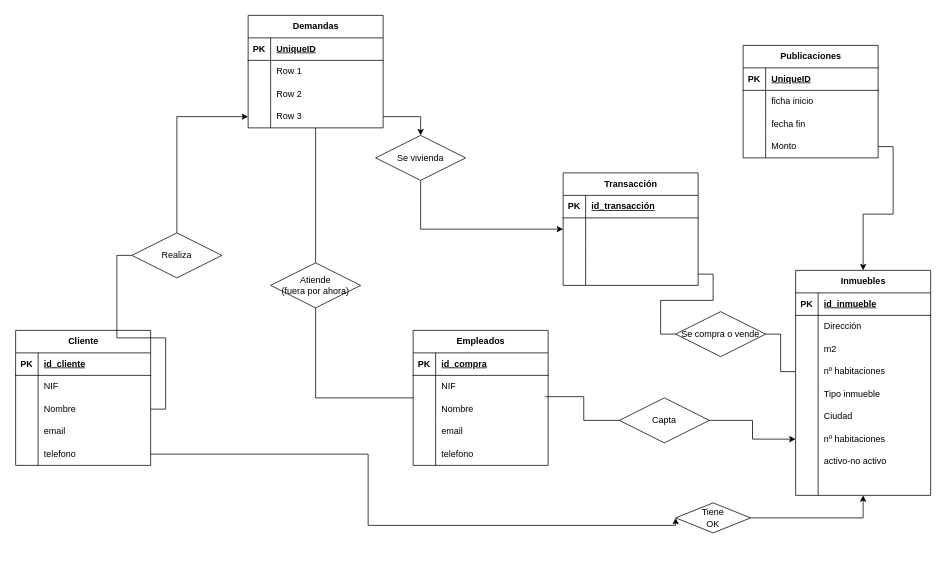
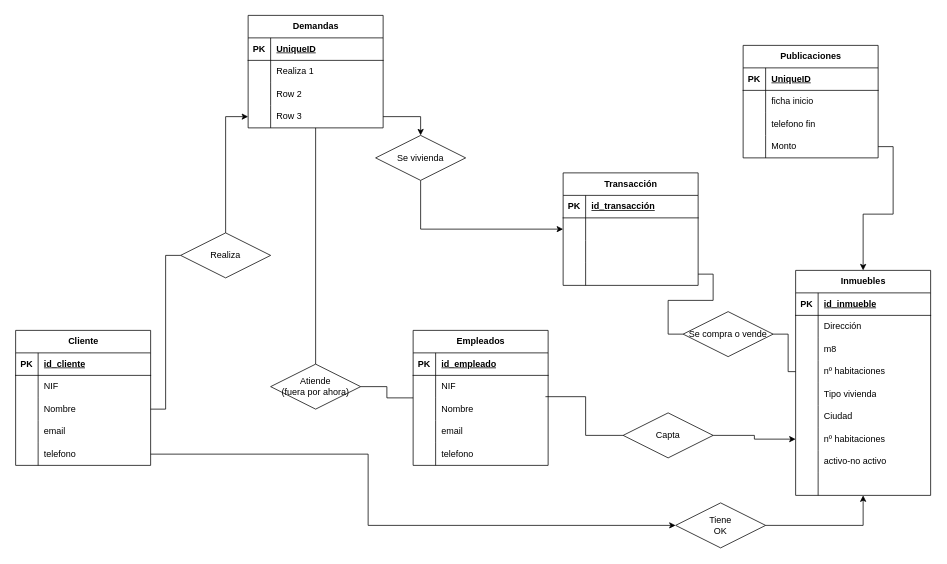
(288, 72) -> (296, 72)
(792, 124) -> (798, 124)
(177, 255) -> (225, 255)
(315, 285) -> (315, 387)
(720, 334) -> (728, 334)
(829, 349) -> (829, 349)
(463, 364) -> (467, 364)
(852, 394) -> (852, 394)
(664, 420) -> (668, 435)
(713, 518) -> (720, 525)
